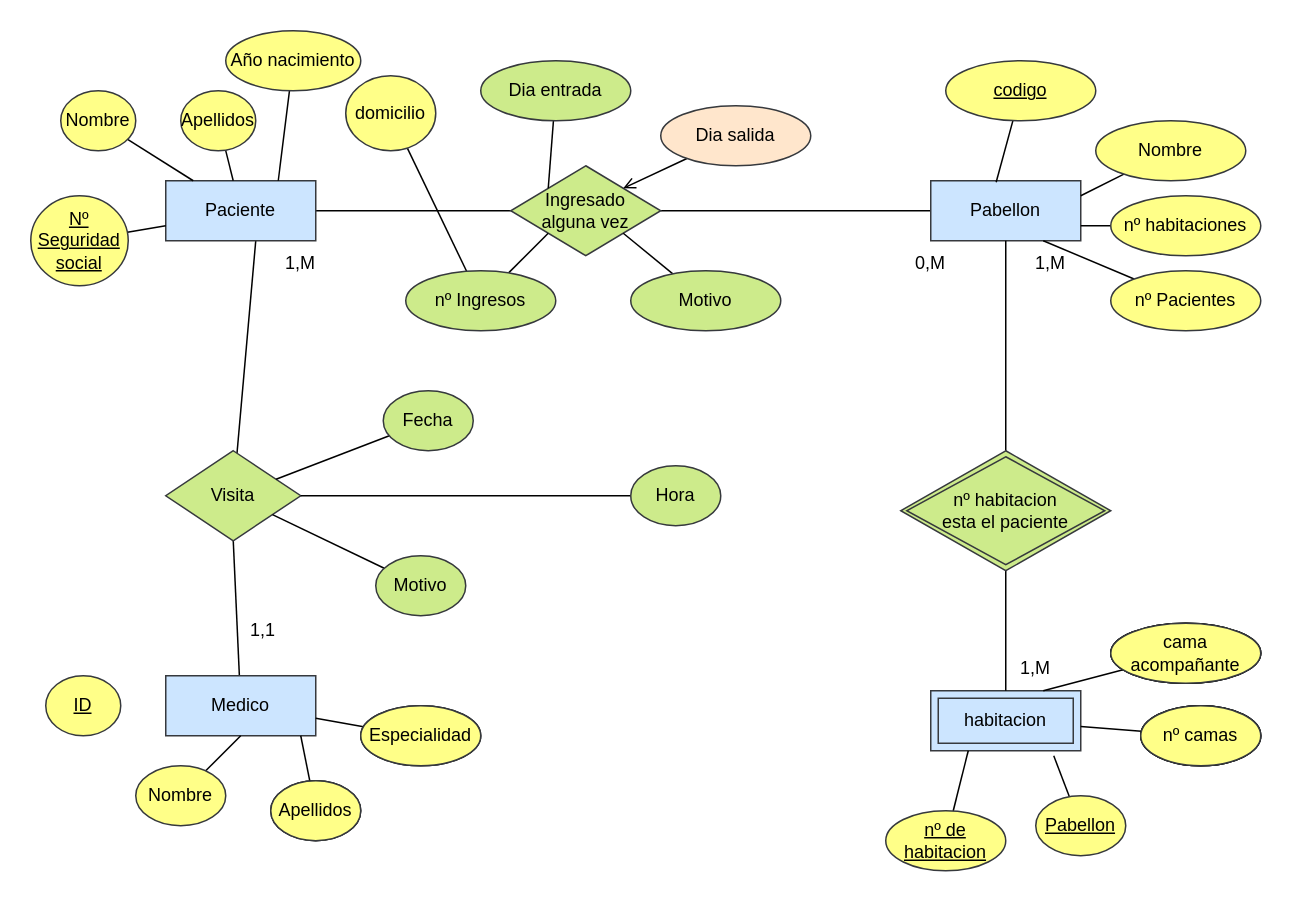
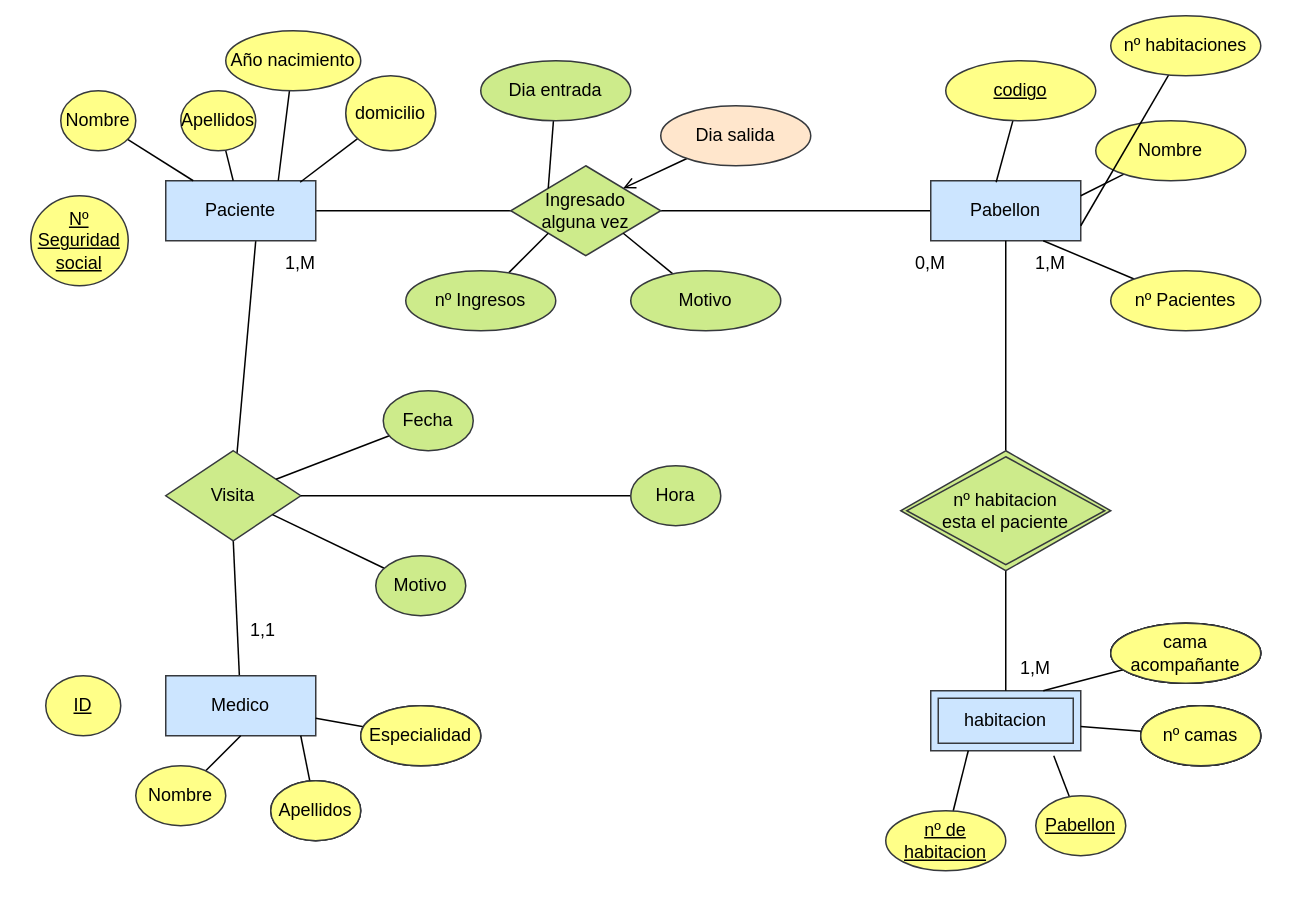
(436, 208) -> (329, 160)
(1186, 226) -> (1186, 46)
(147, 229) -> none
